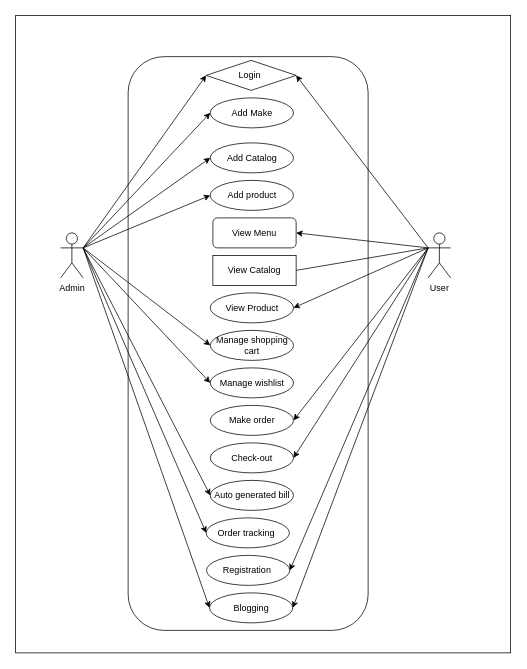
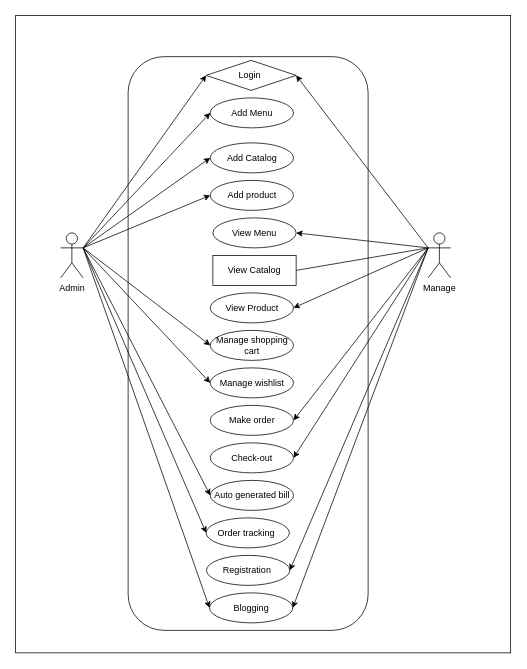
(252, 113) -> (252, 113)
(254, 233) -> (254, 233)
(440, 289) -> (440, 289)
